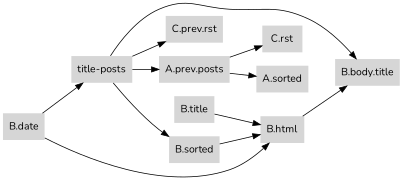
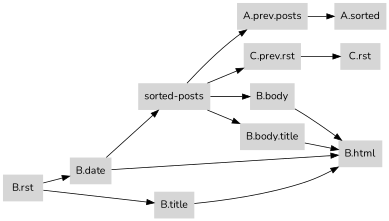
(242, 53) -> (317, 56)
(102, 69) -> (174, 97)
(322, 103) -> (318, 146)
(194, 150) -> (272, 97)
none -> (23, 188)
